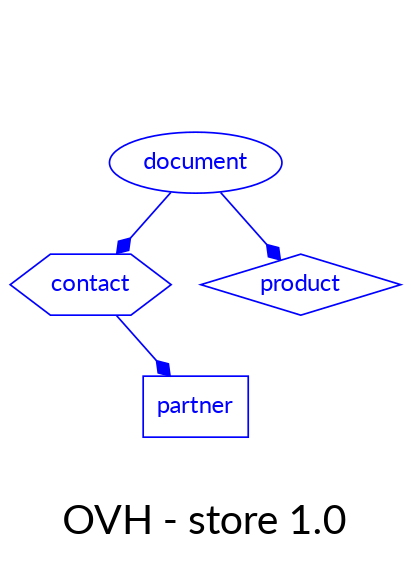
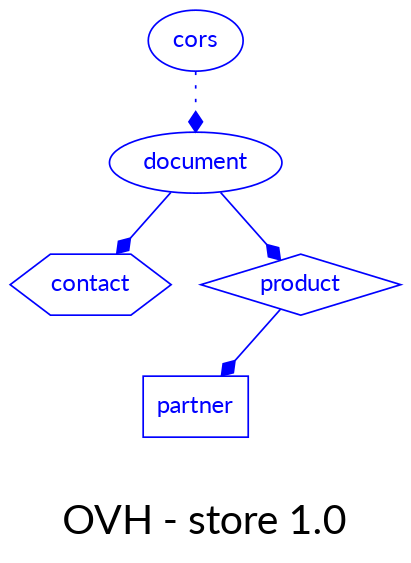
none -> (196, 41)
(136, 338) -> (258, 335)
